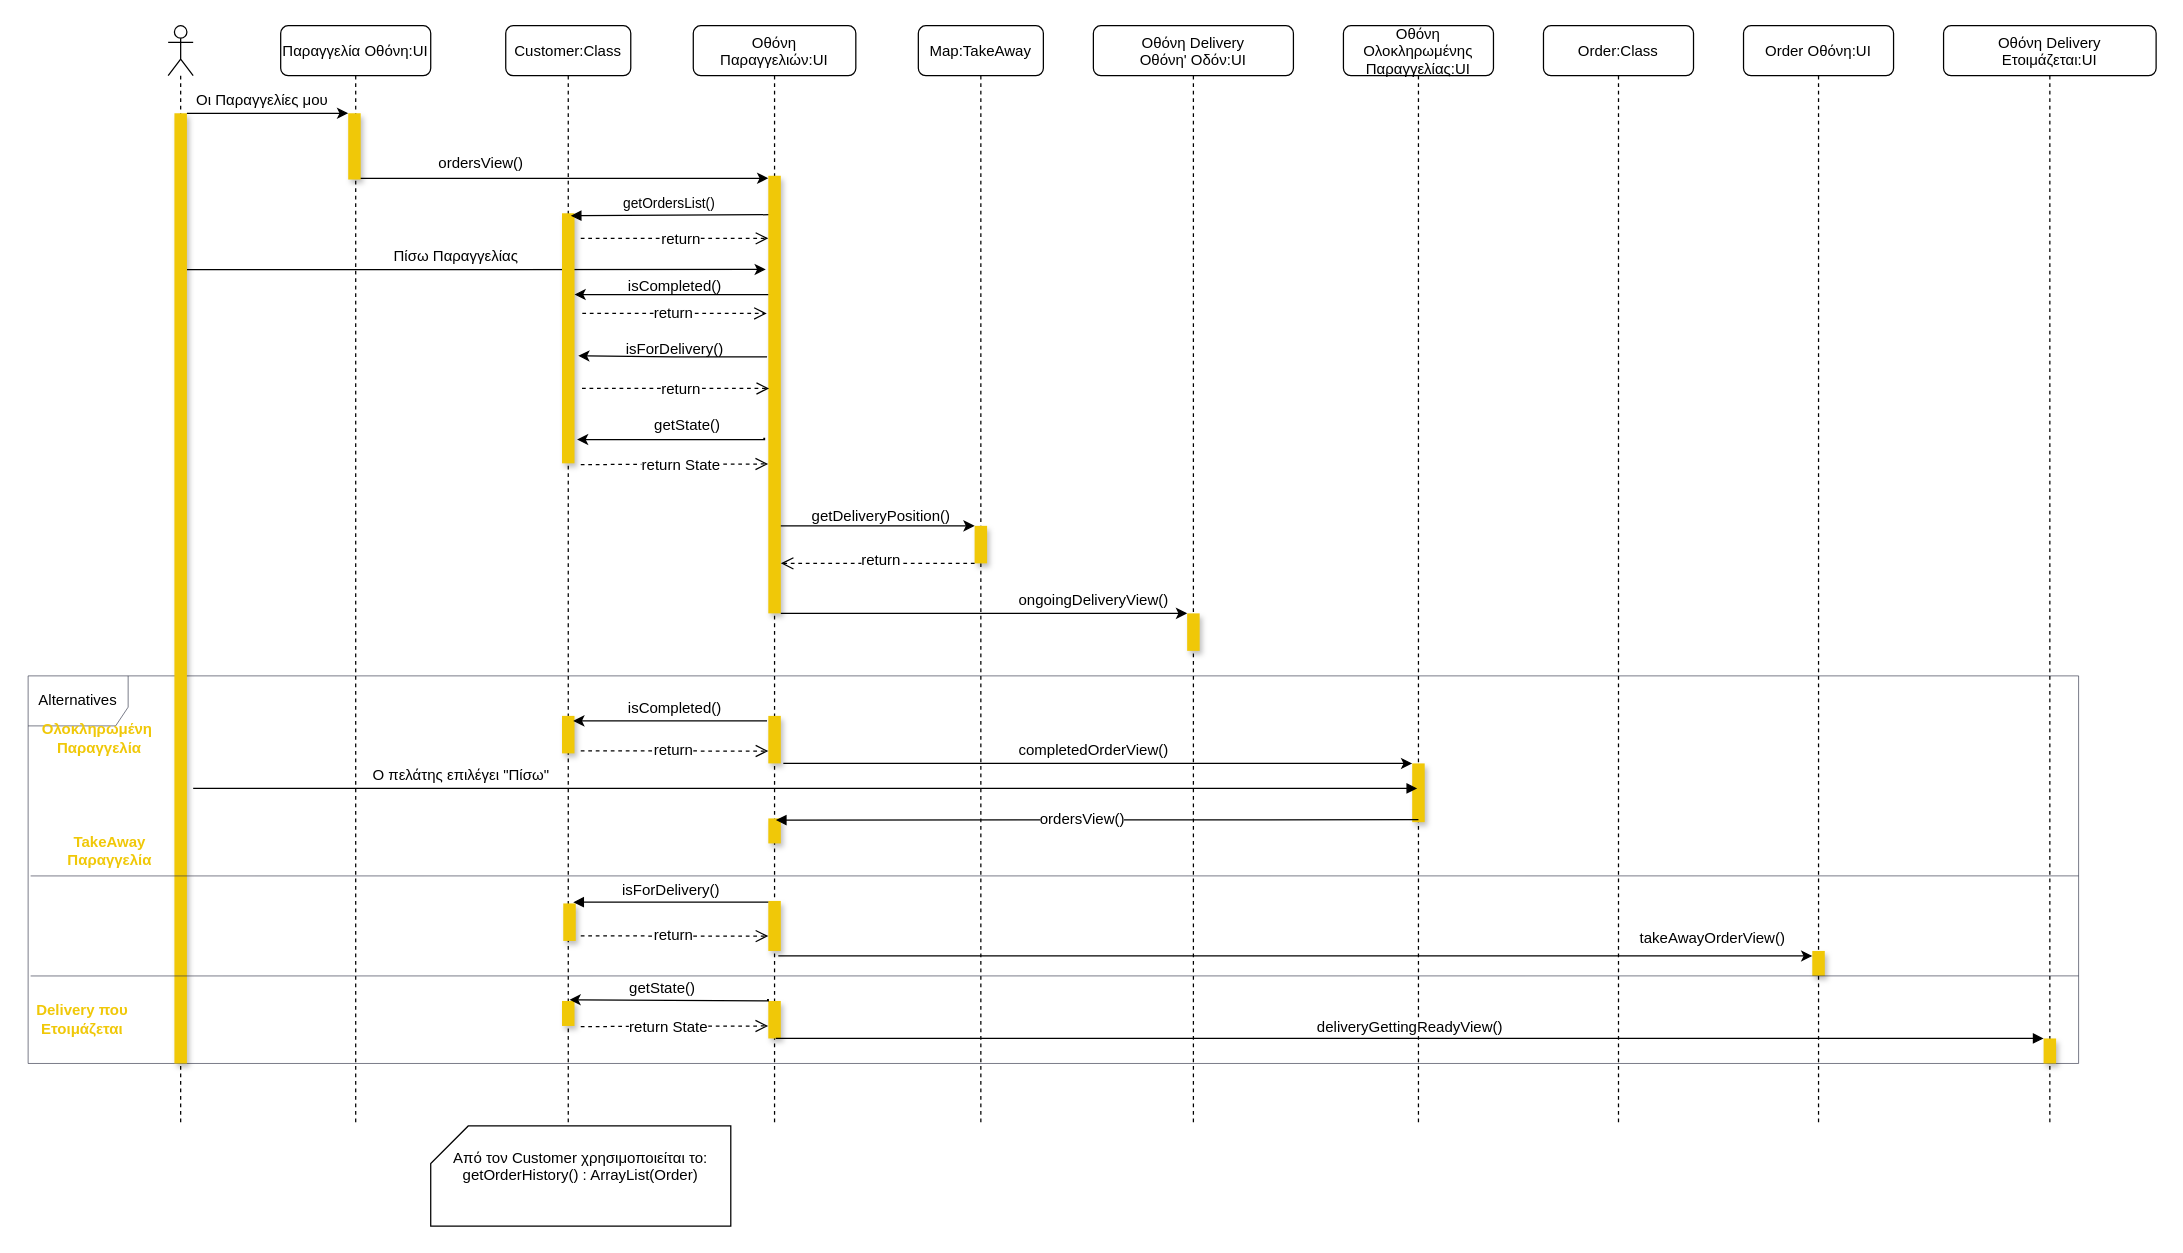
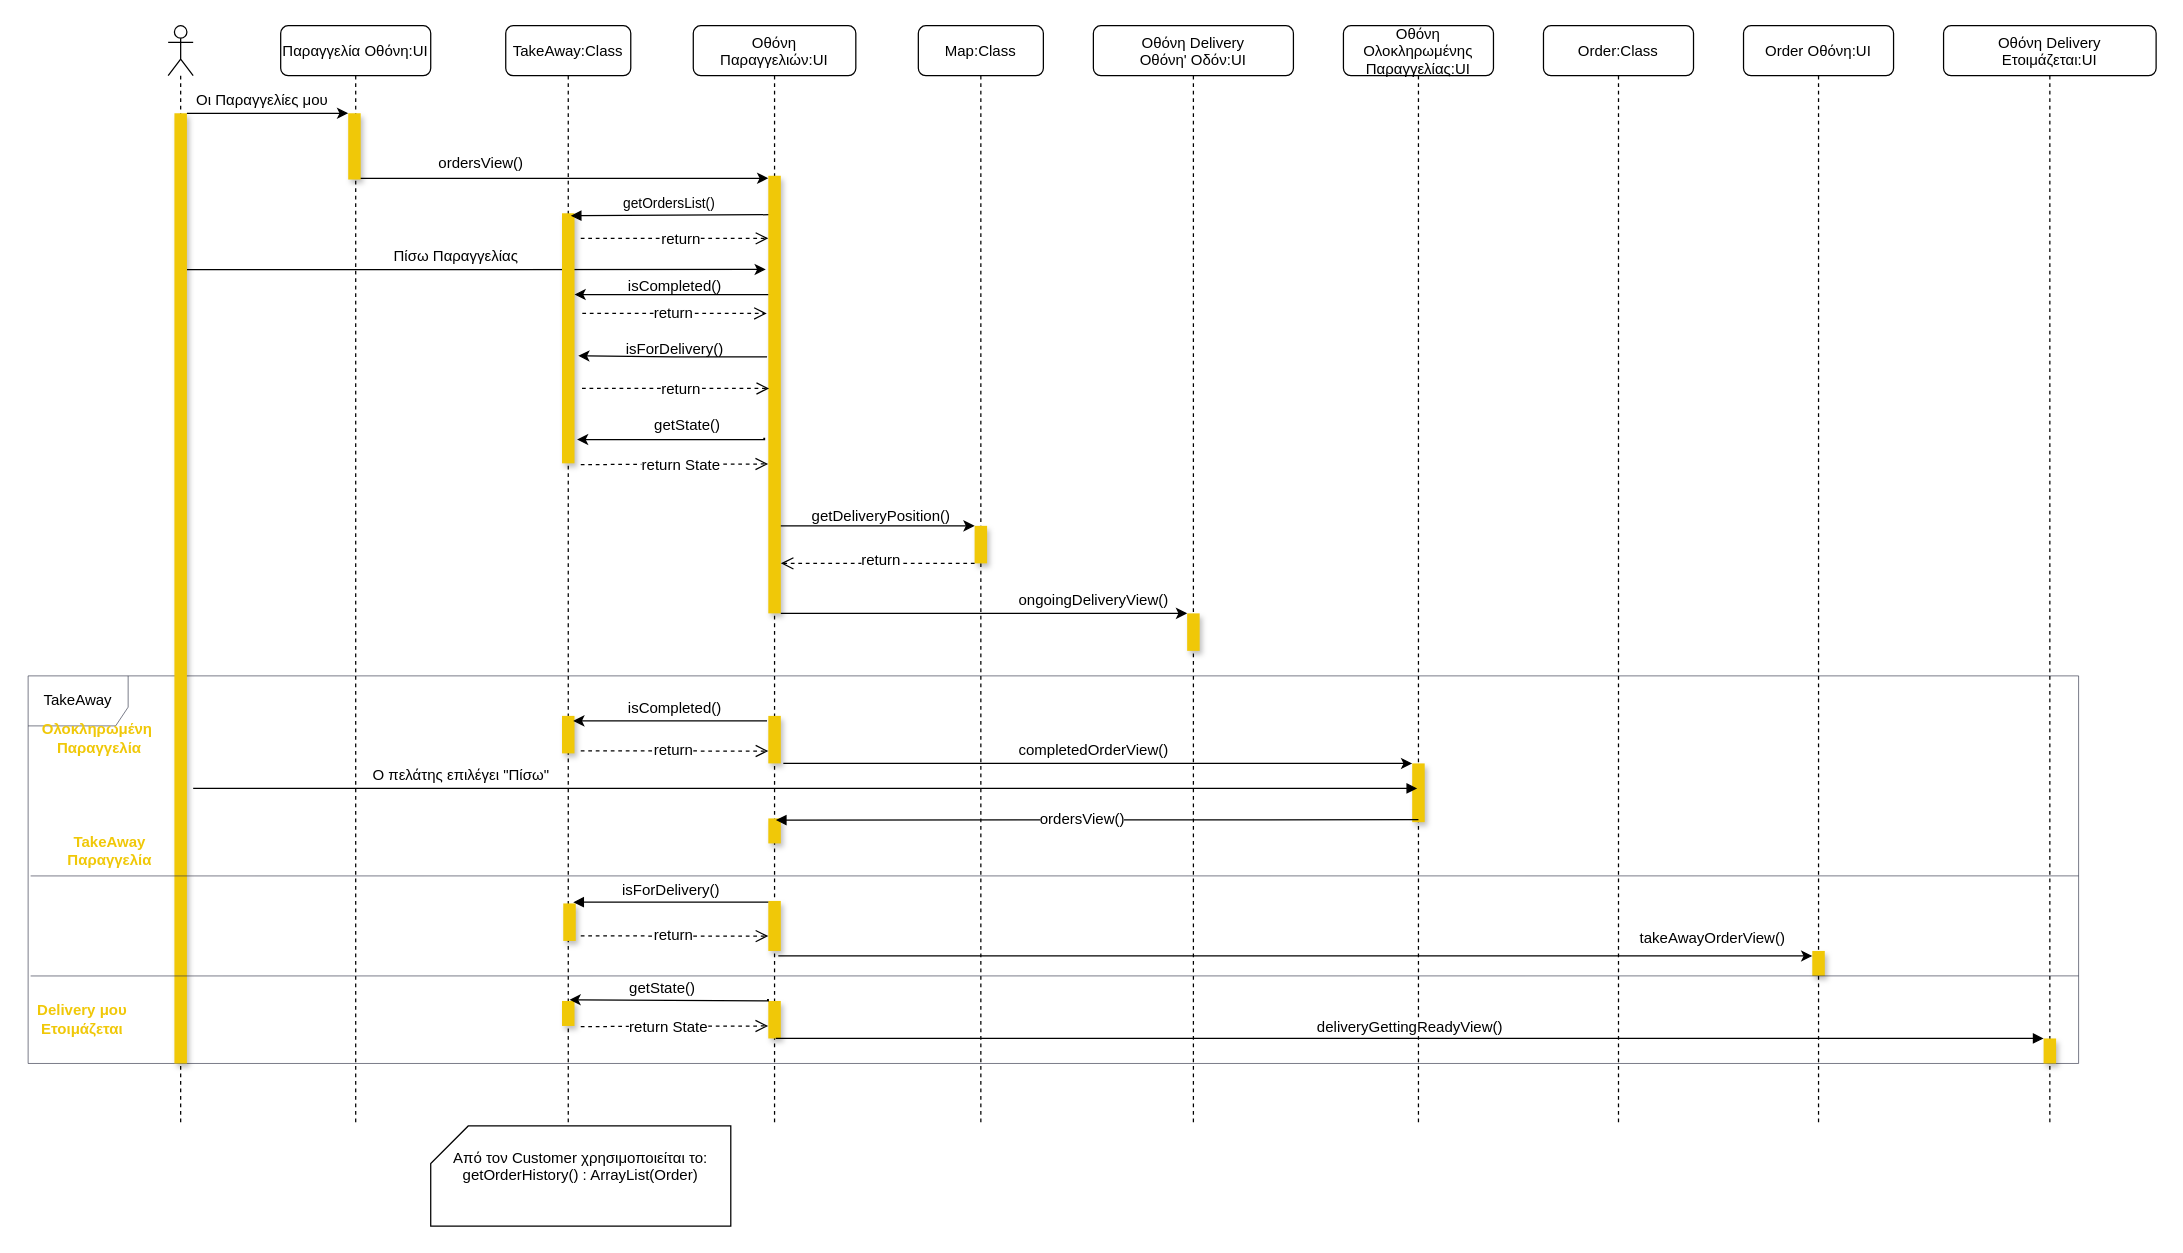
(568, 51) -> (568, 51)
(980, 51) -> (980, 51)
(78, 701) -> (78, 701)
(83, 1019) -> (83, 1019)
